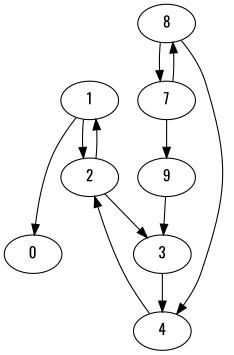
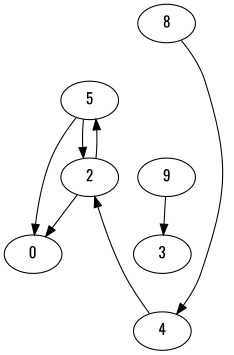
(90, 100) -> (90, 100)
(167, 100) -> none
(122, 212) -> (65, 211)
(162, 287) -> none
